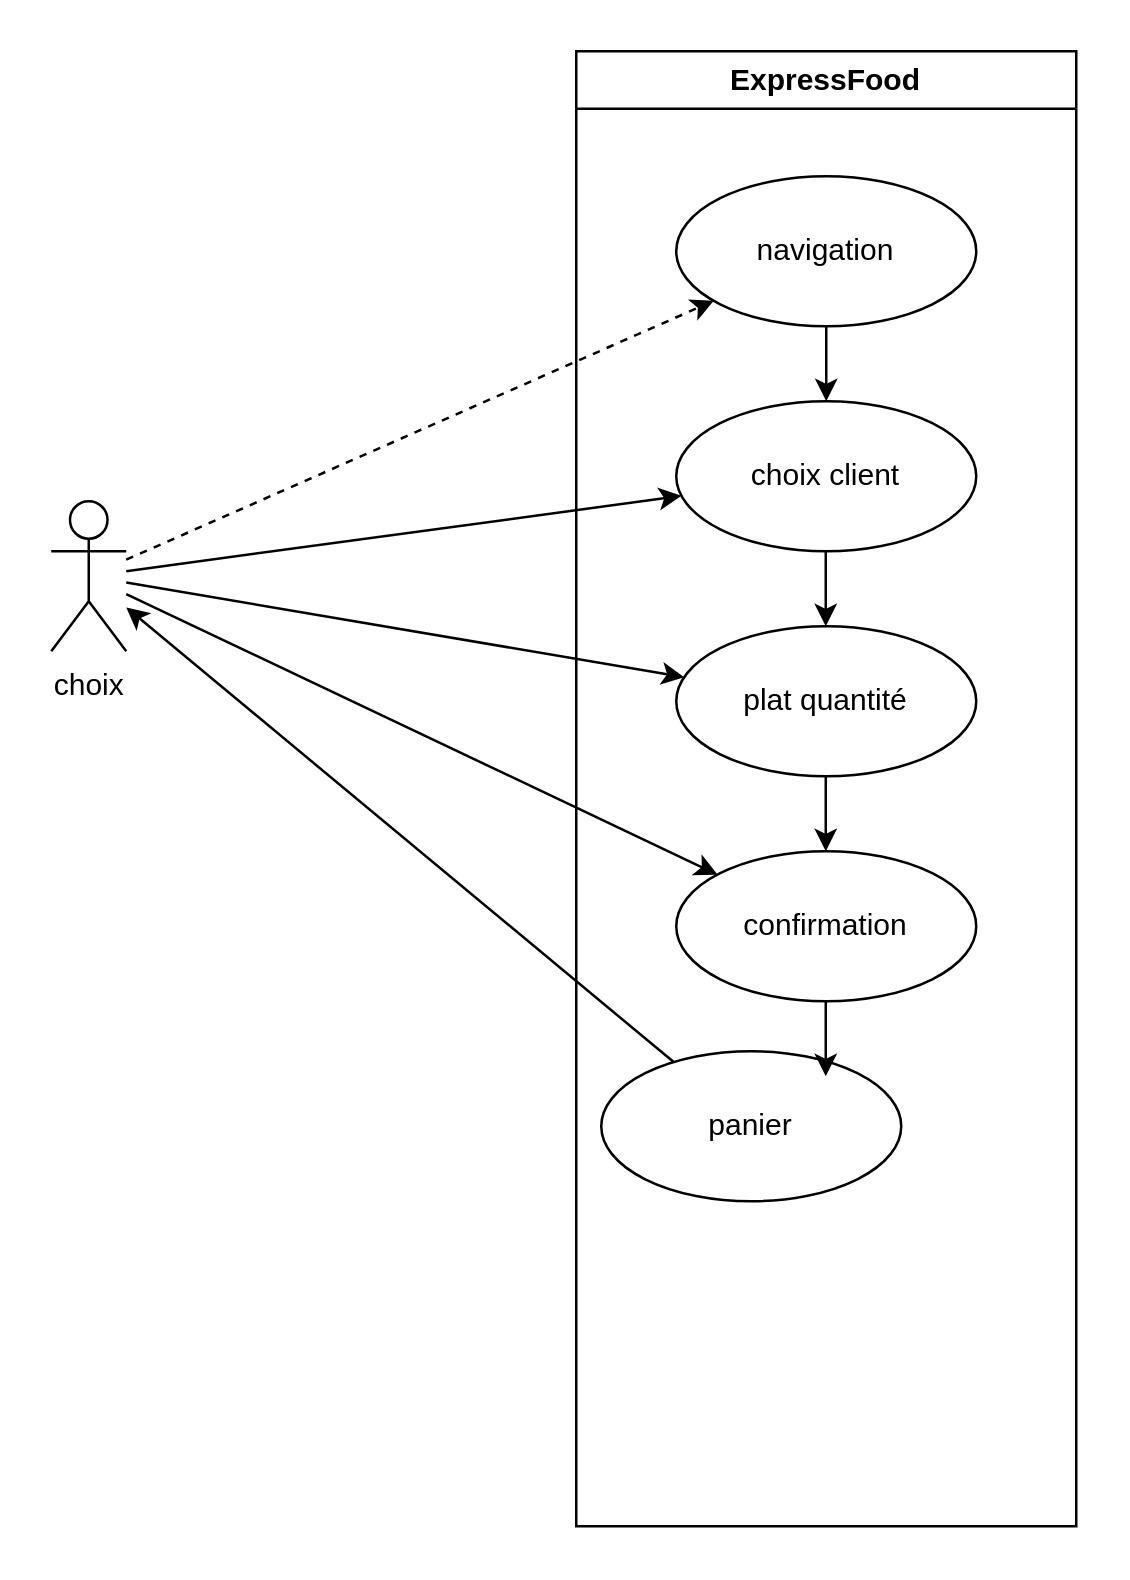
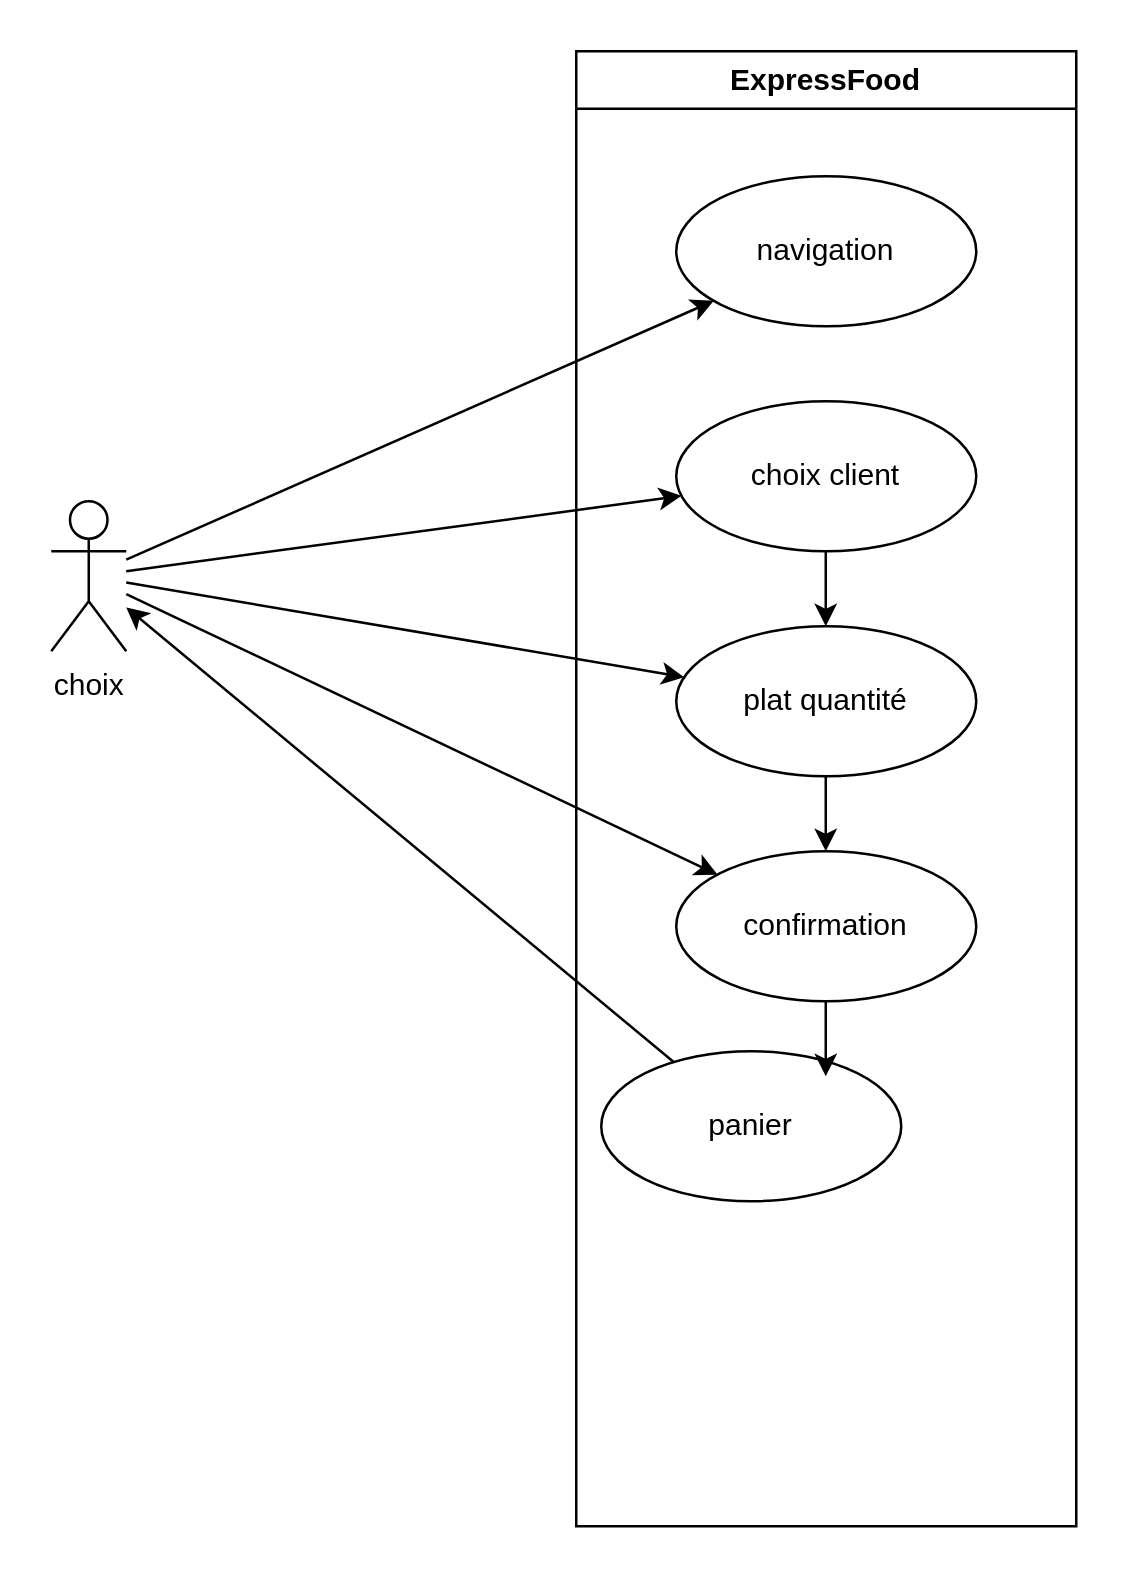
(826, 355) -> none
(351, 461) -> (351, 461)
